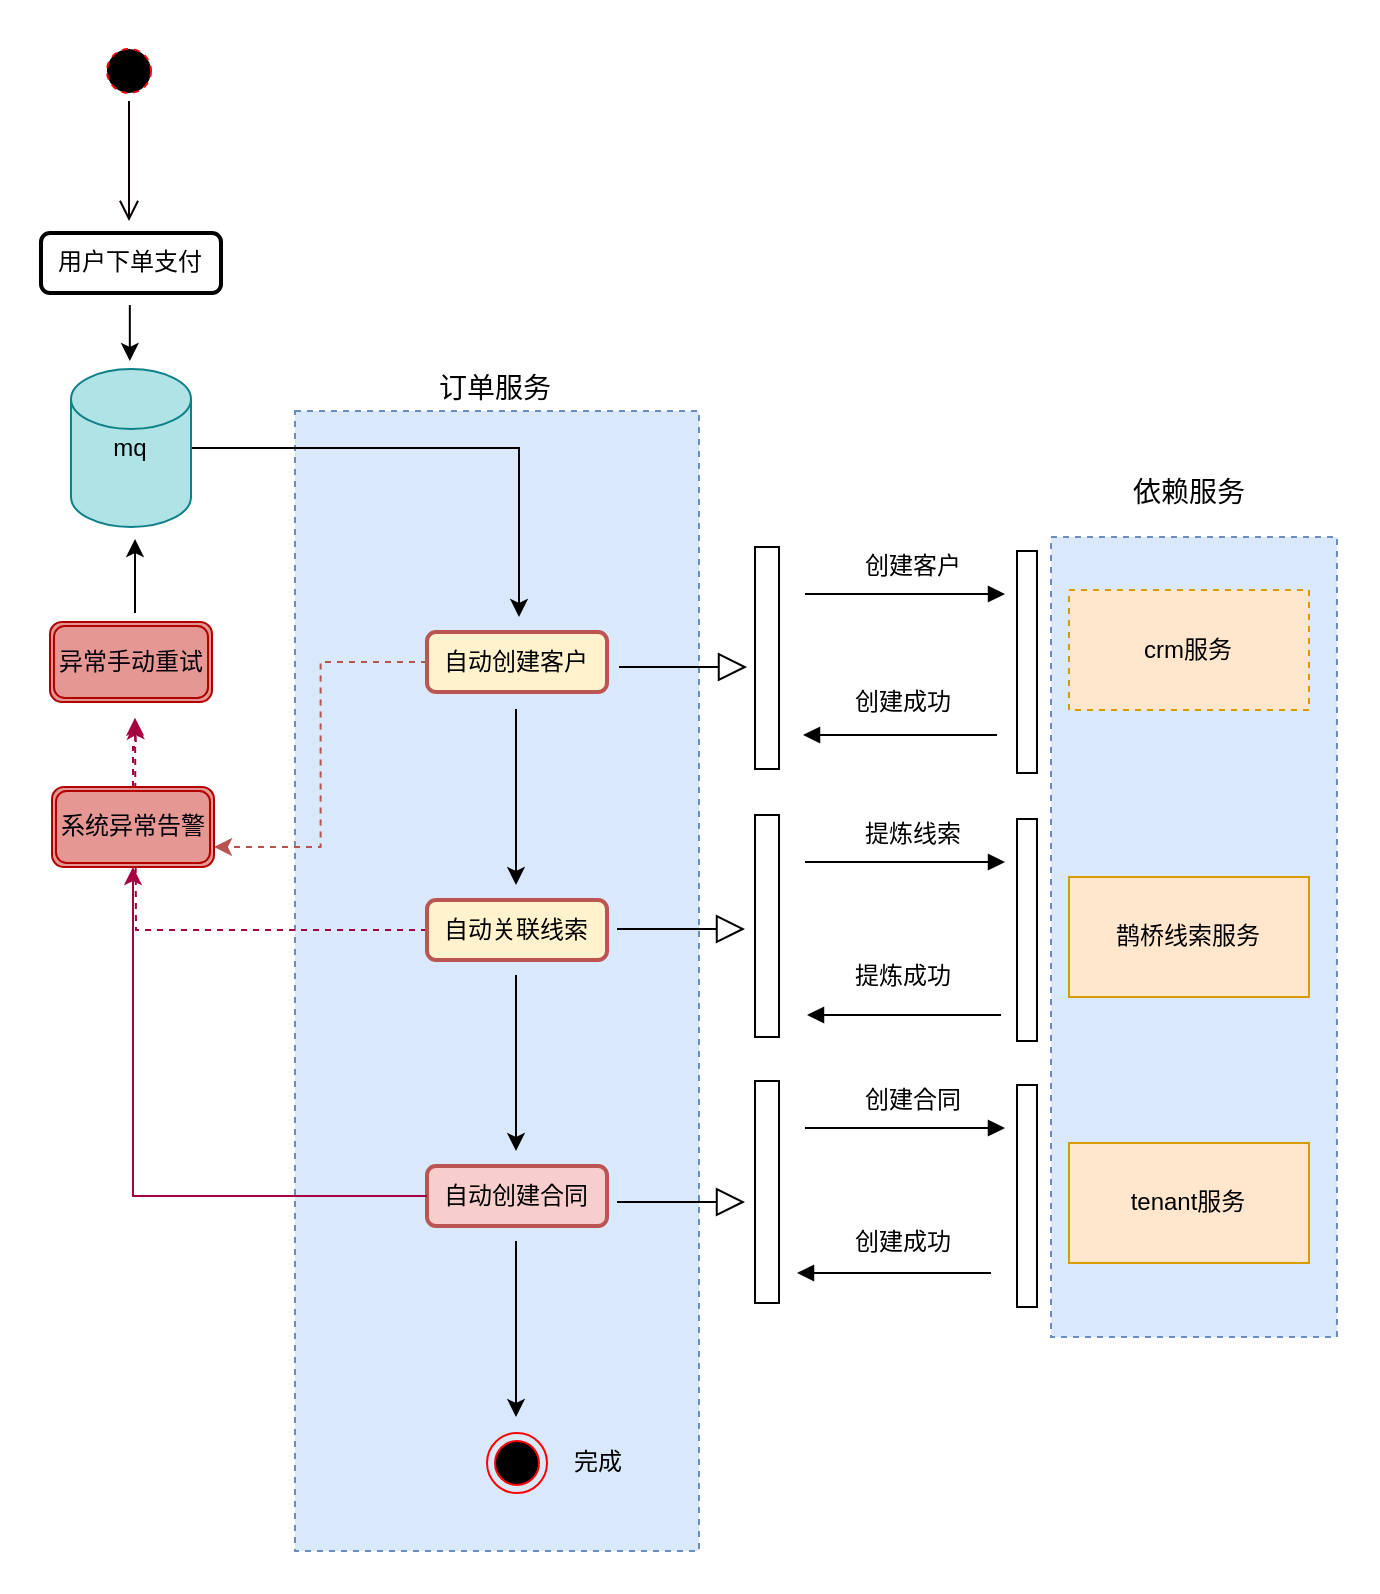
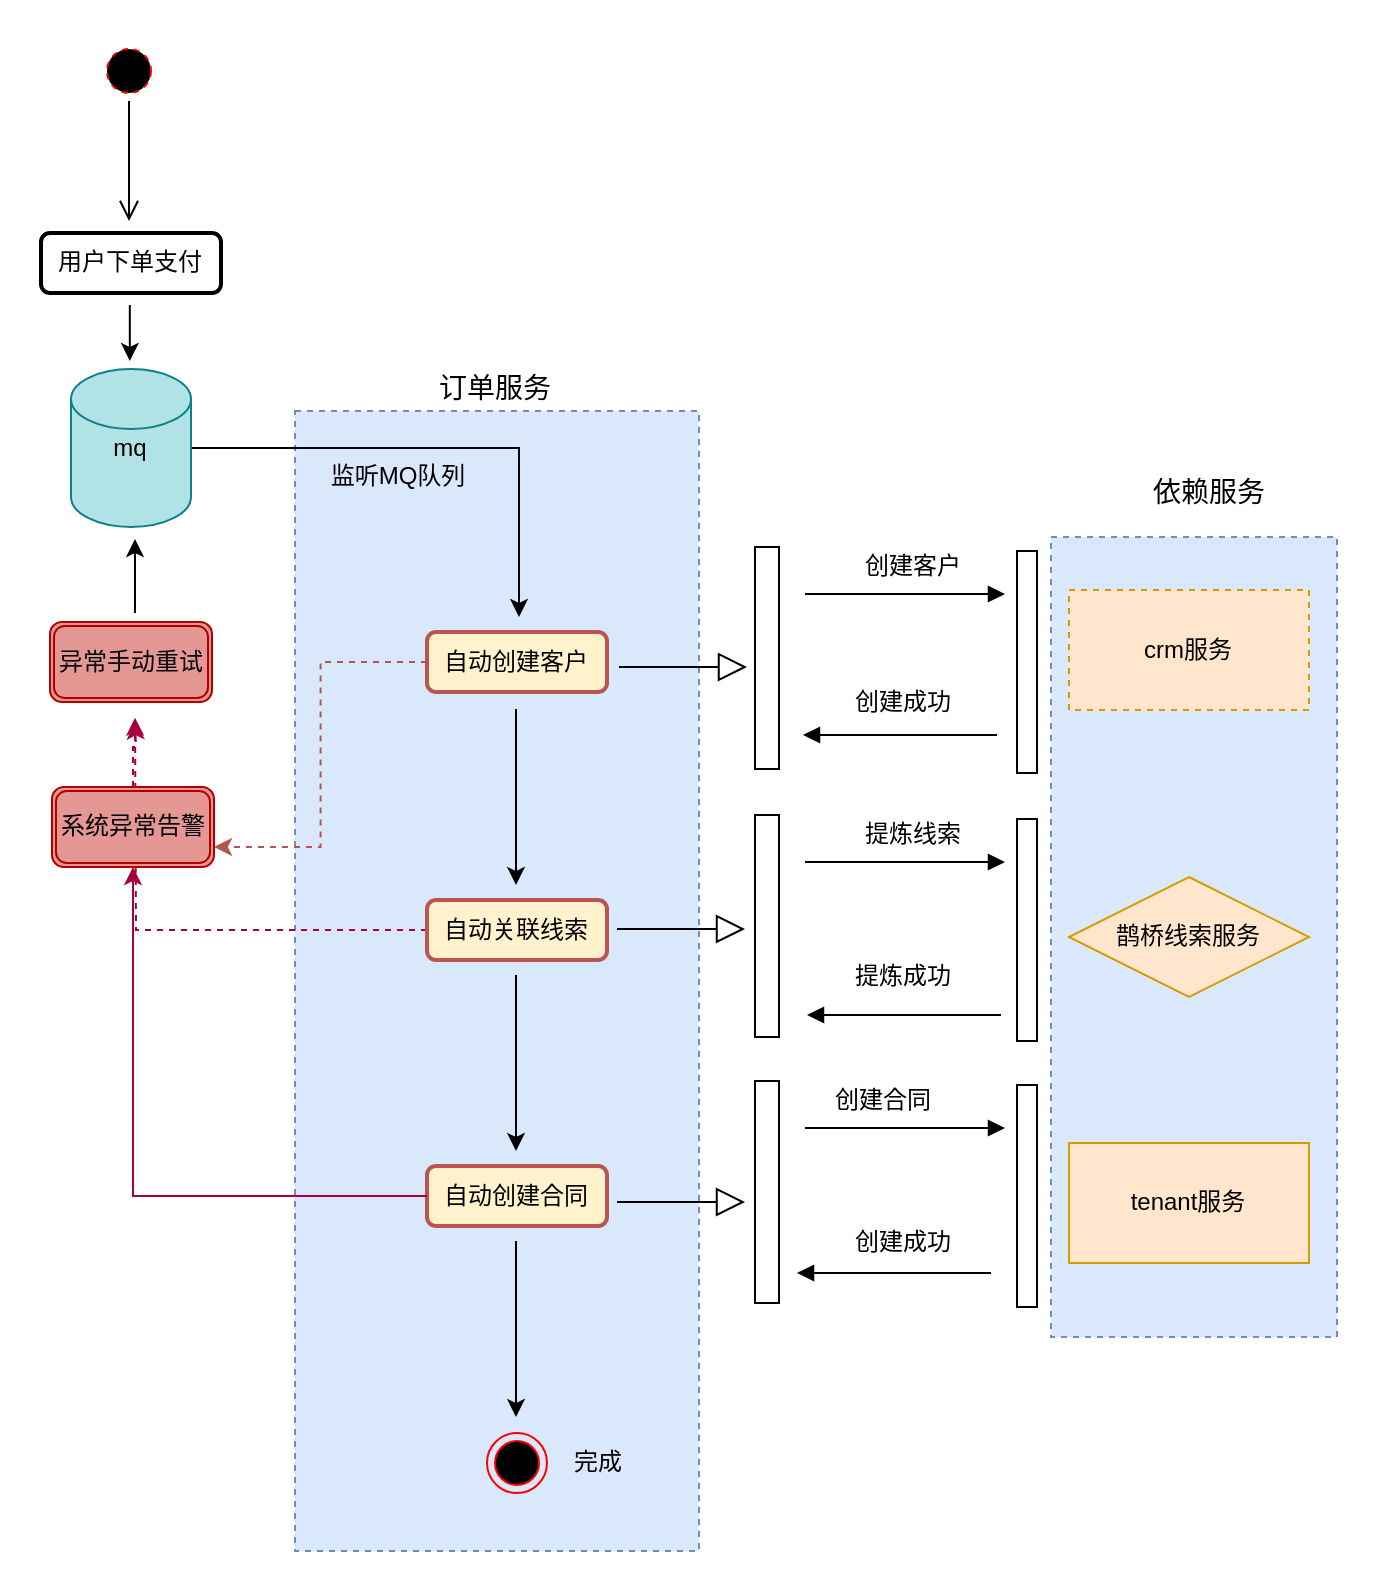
none -> (399, 477)
(1189, 492) -> (1209, 492)
(1189, 937) -> (1189, 937)
(914, 1101) -> (884, 1101)
(517, 1196) -> (517, 1196)
